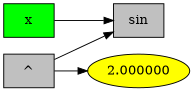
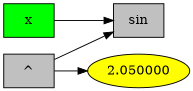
(139, 71) -> (139, 71)
